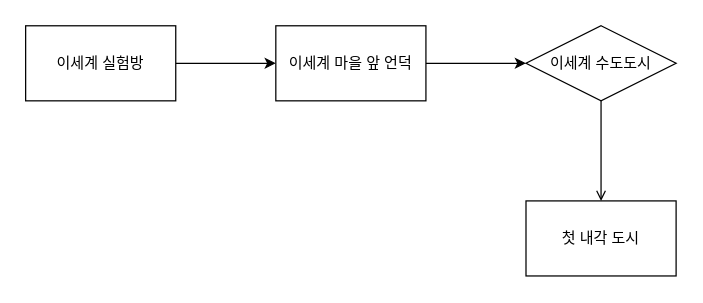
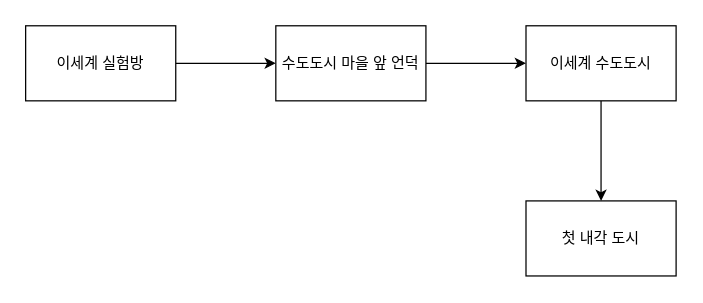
(351, 63) -> (351, 63)
(601, 63) -> (601, 63)
(601, 192) -> (601, 191)
